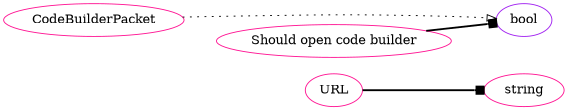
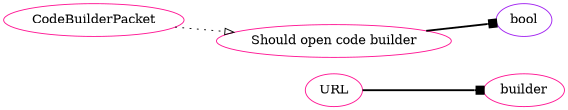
(335, 15) -> (200, 29)
(524, 90) -> (524, 90)
